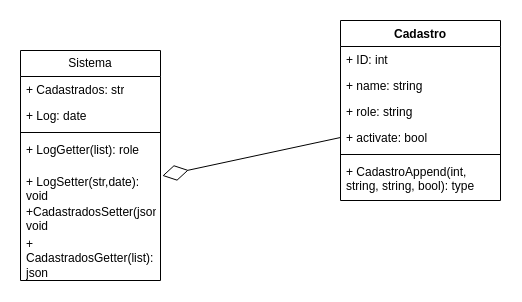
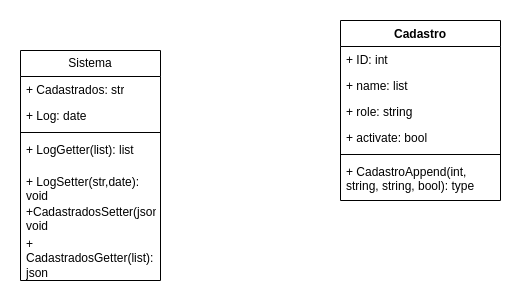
(387, 87) -> (379, 87)
(263, 154) -> none
(92, 158) -> (92, 158)
